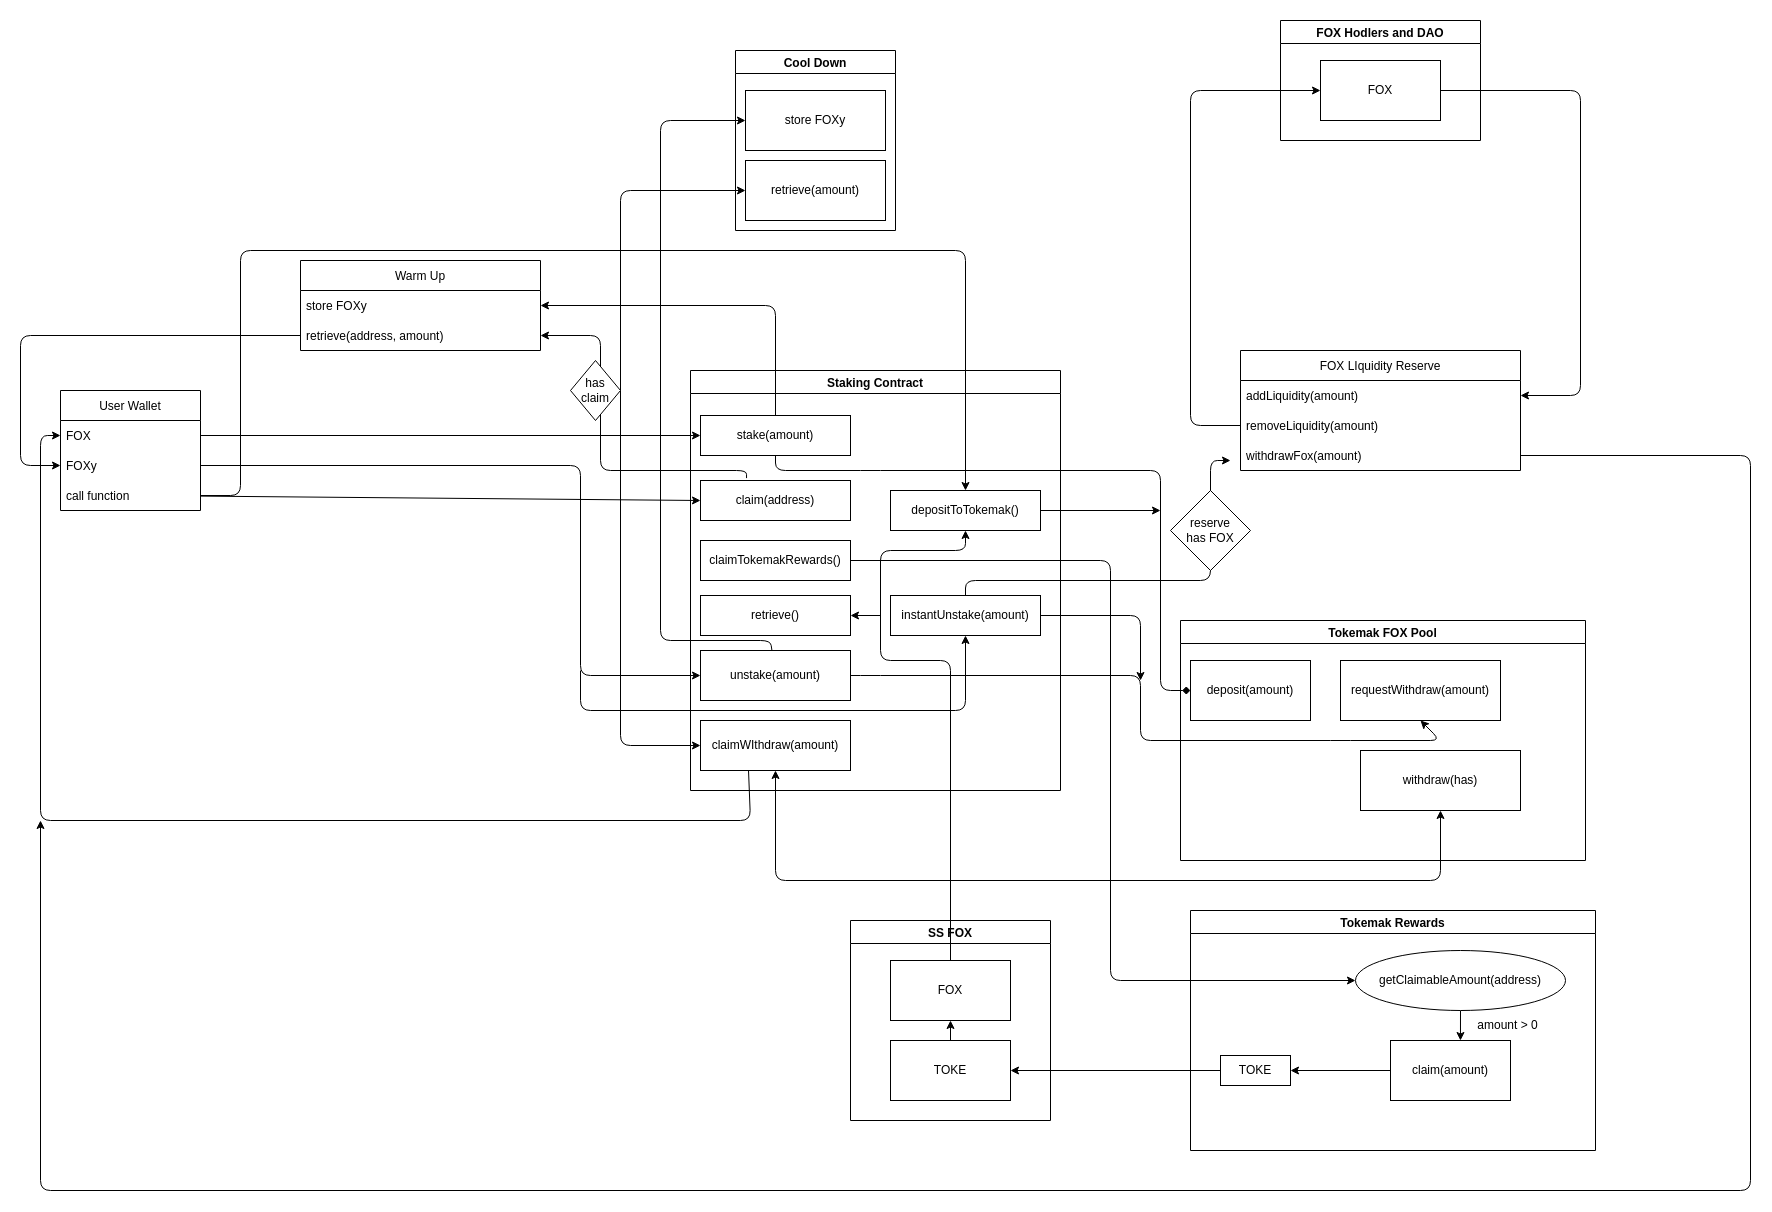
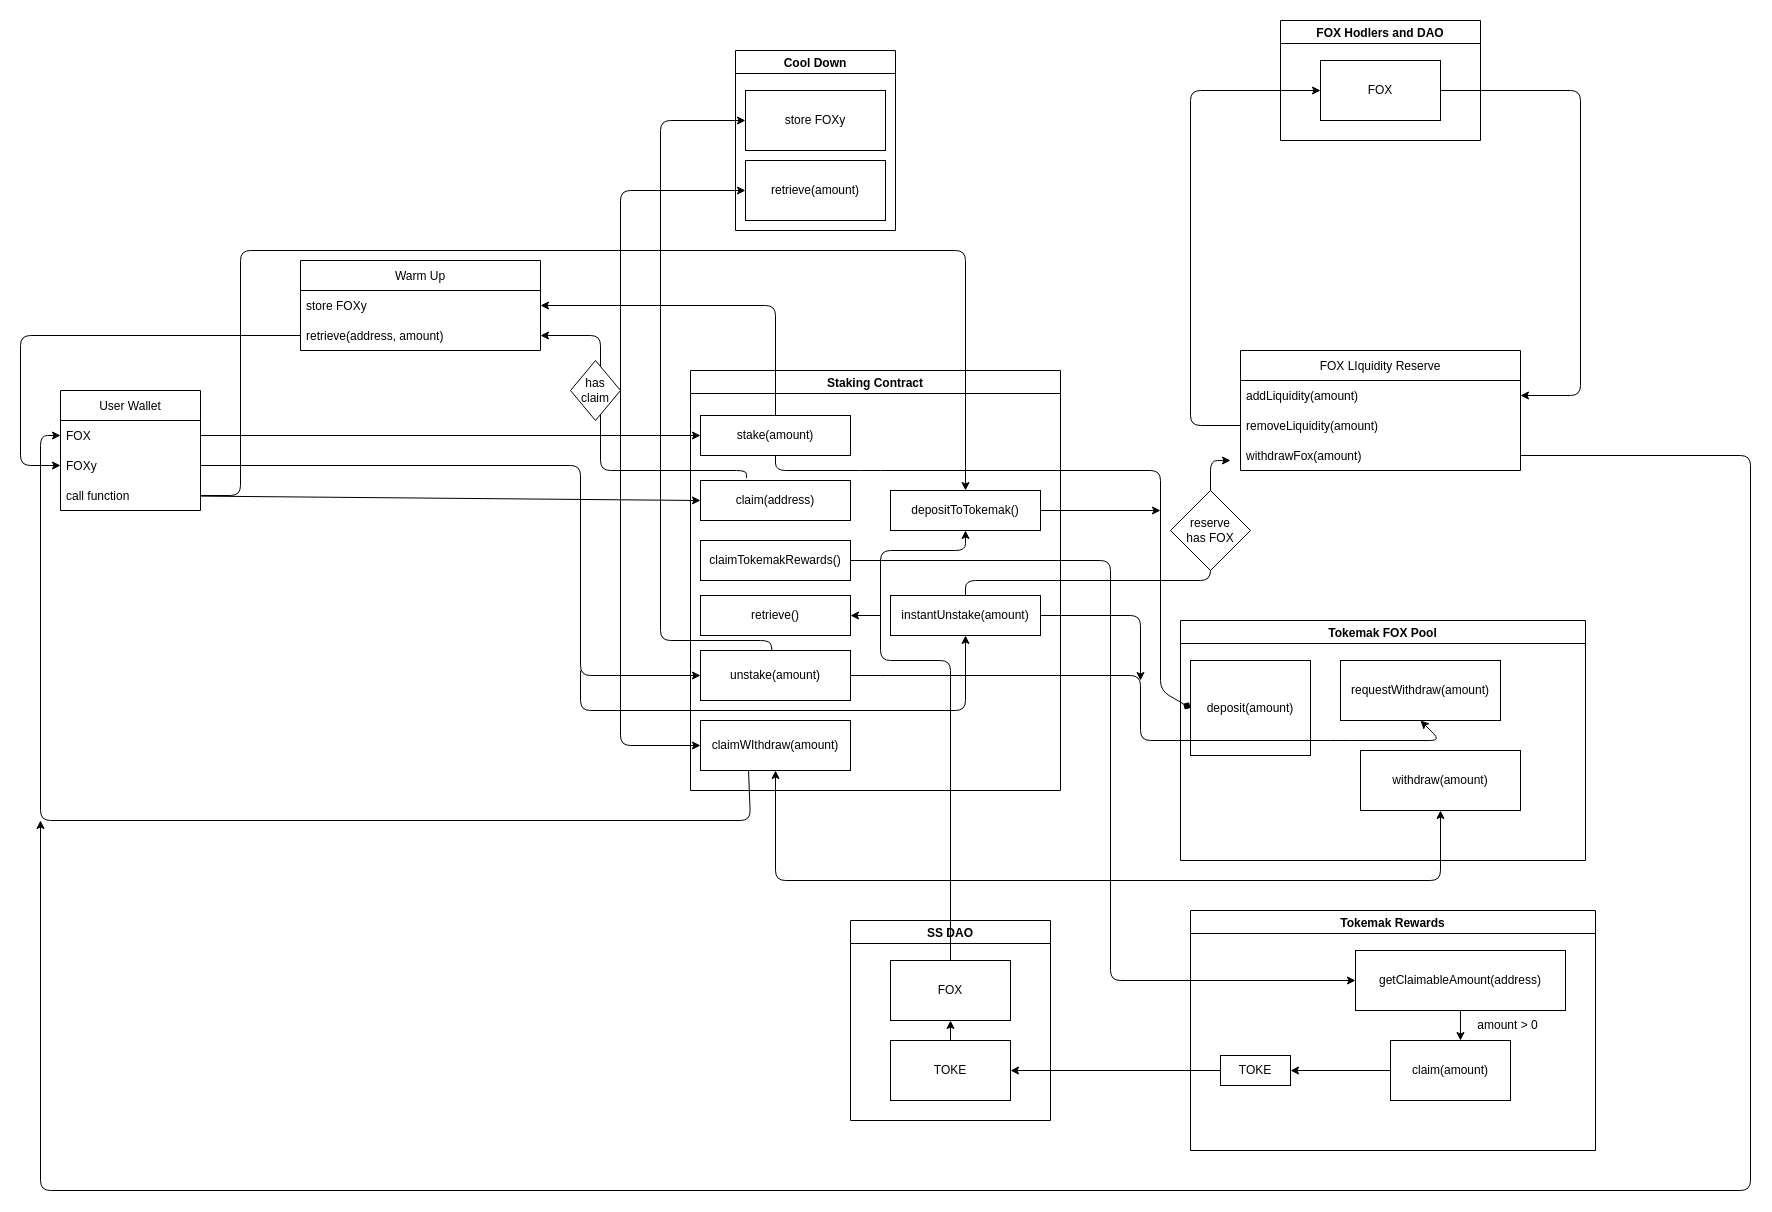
(1251, 691) -> (1251, 708)
(1441, 781) -> (1441, 781)
(950, 933) -> (950, 933)
(1461, 981) -> (1461, 981)
